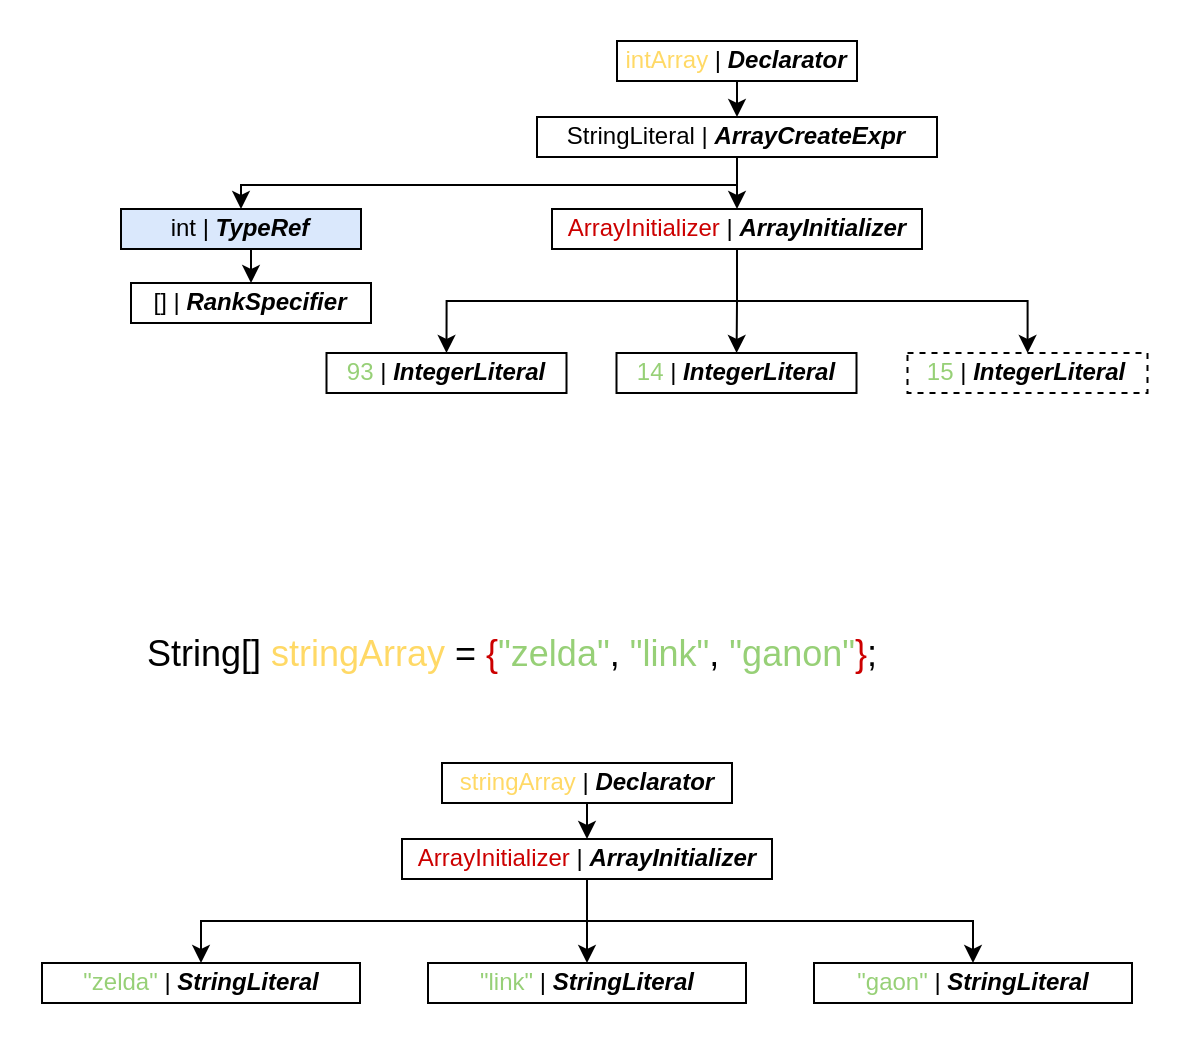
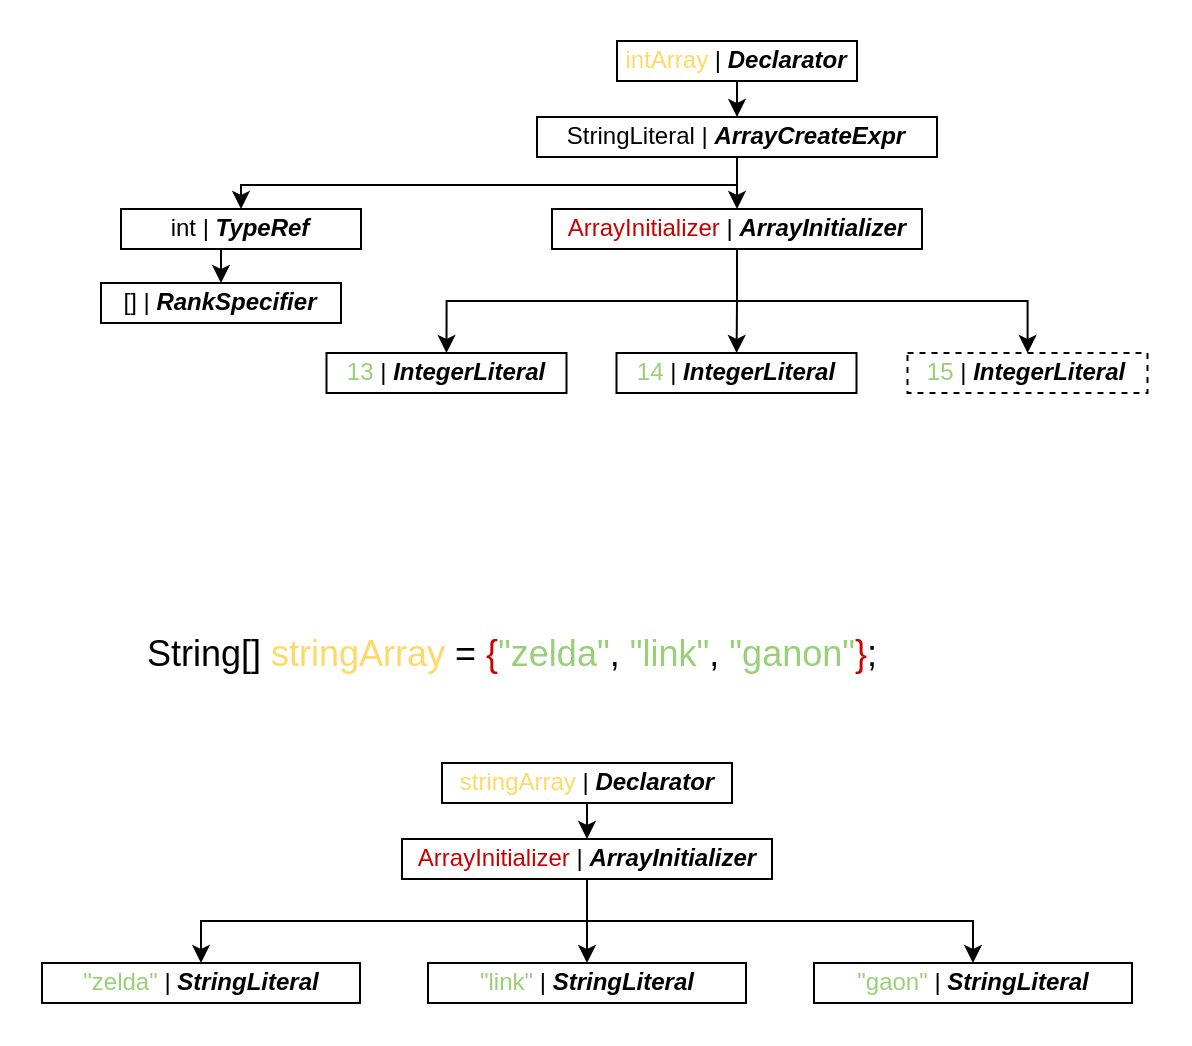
(241, 229) -> (241, 229)
(251, 303) -> (221, 303)
(447, 373) -> (447, 373)
